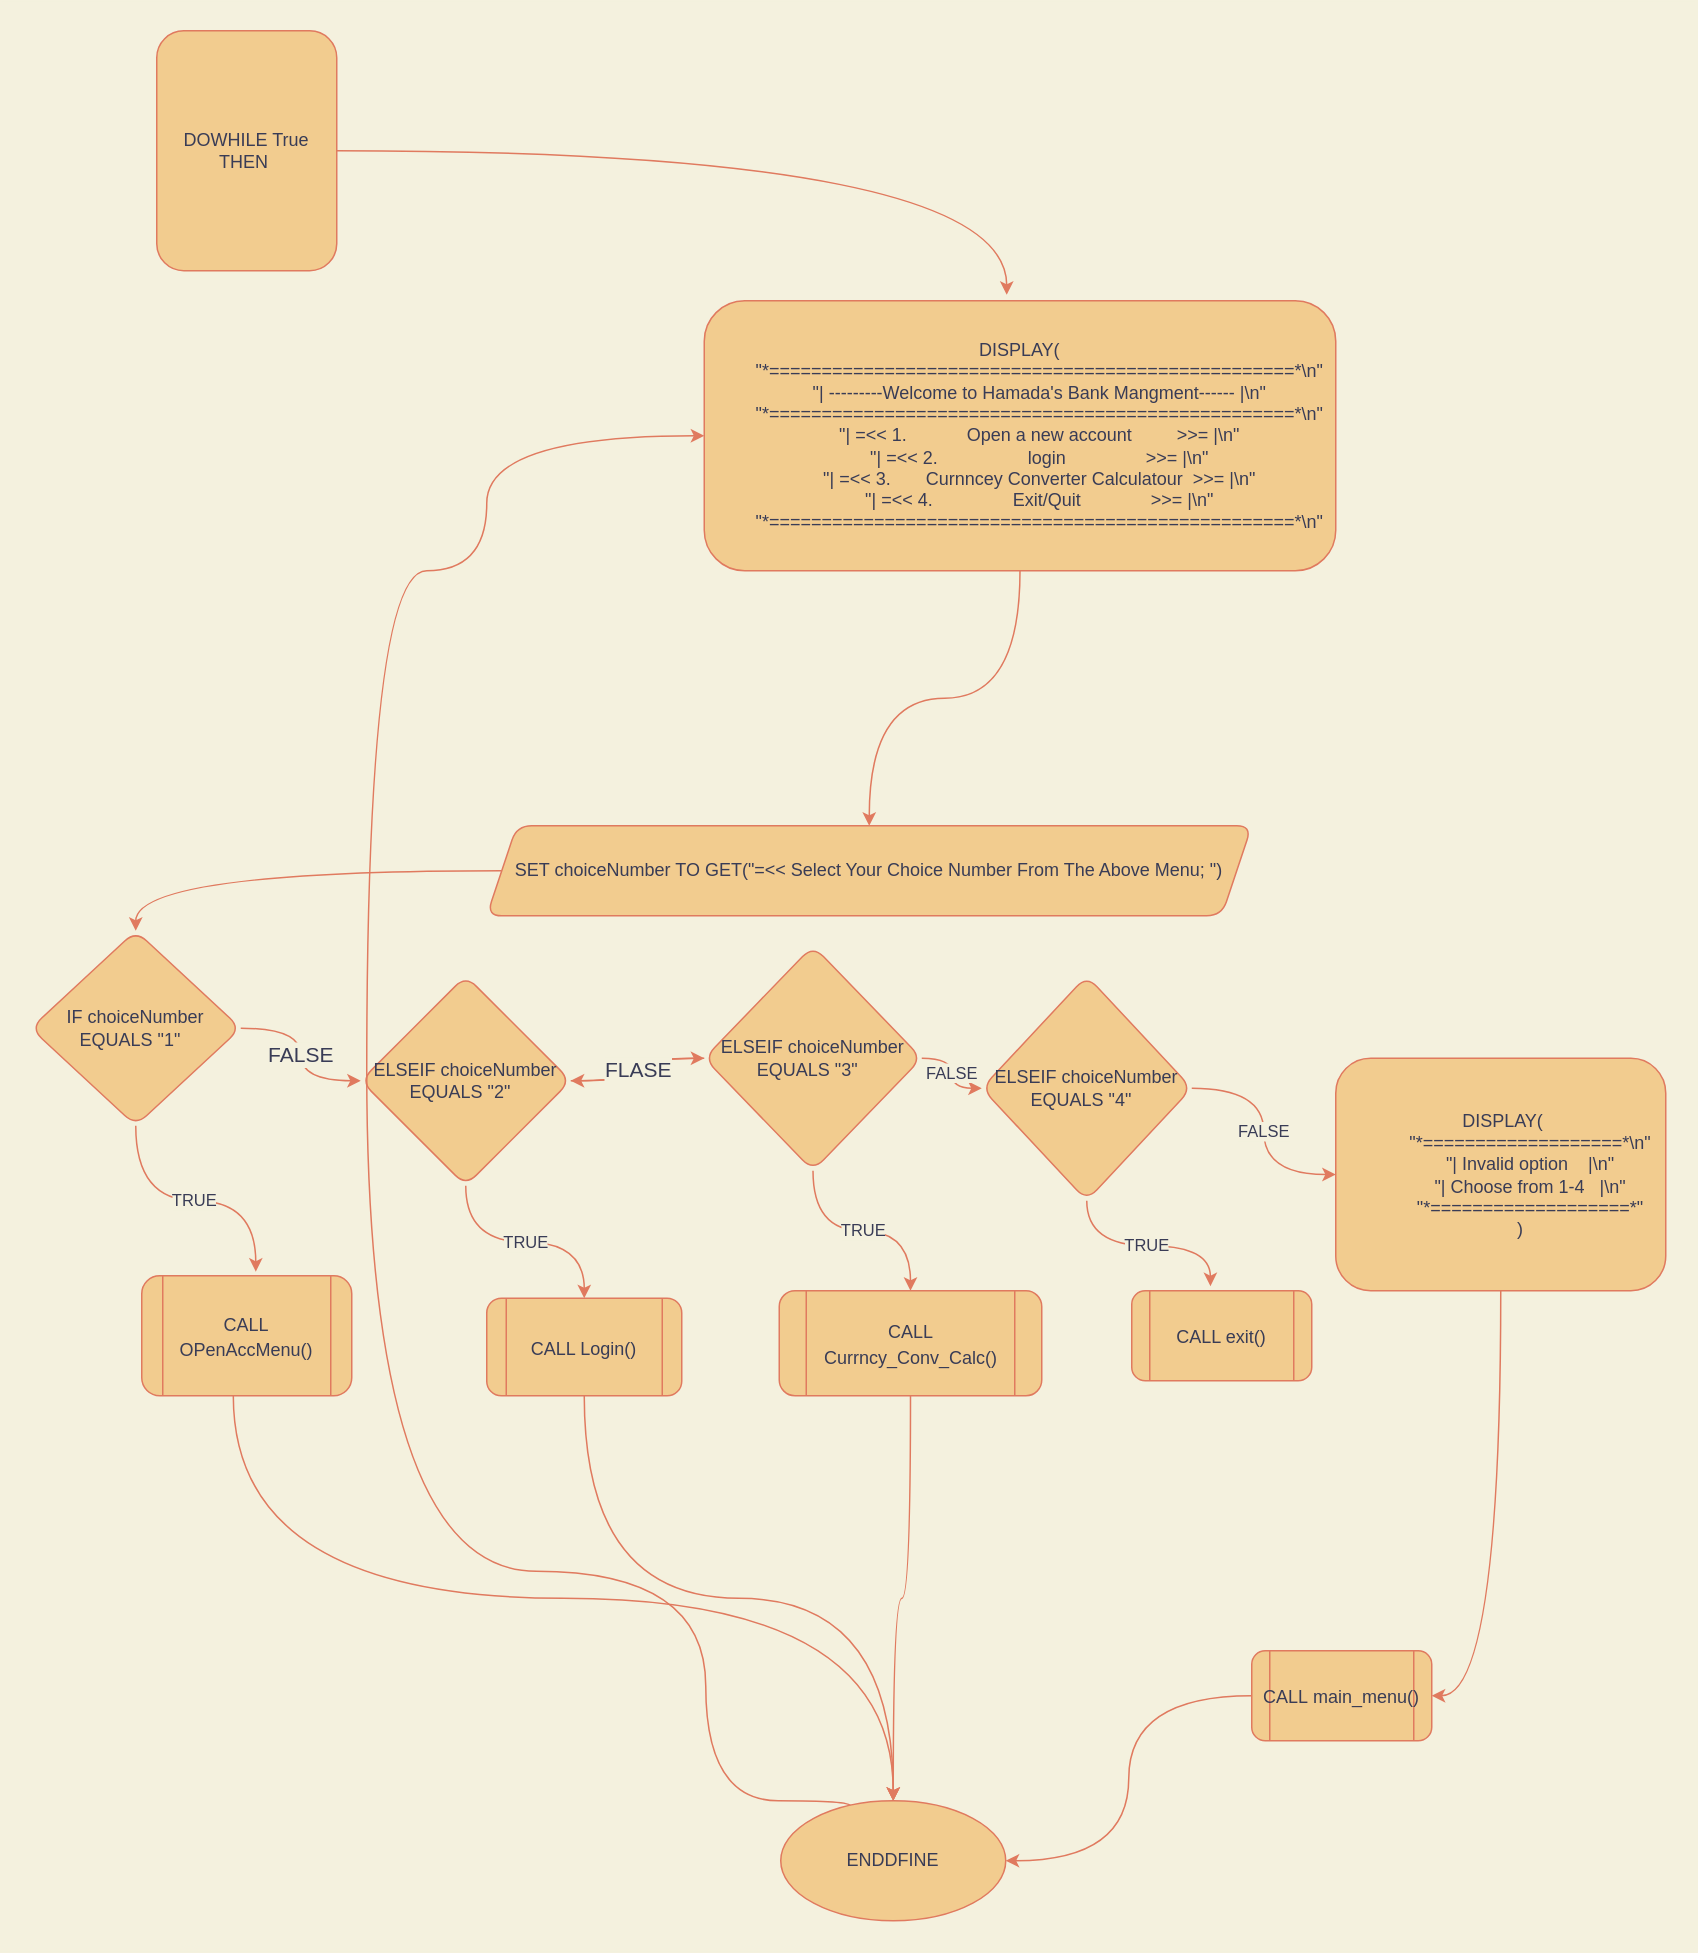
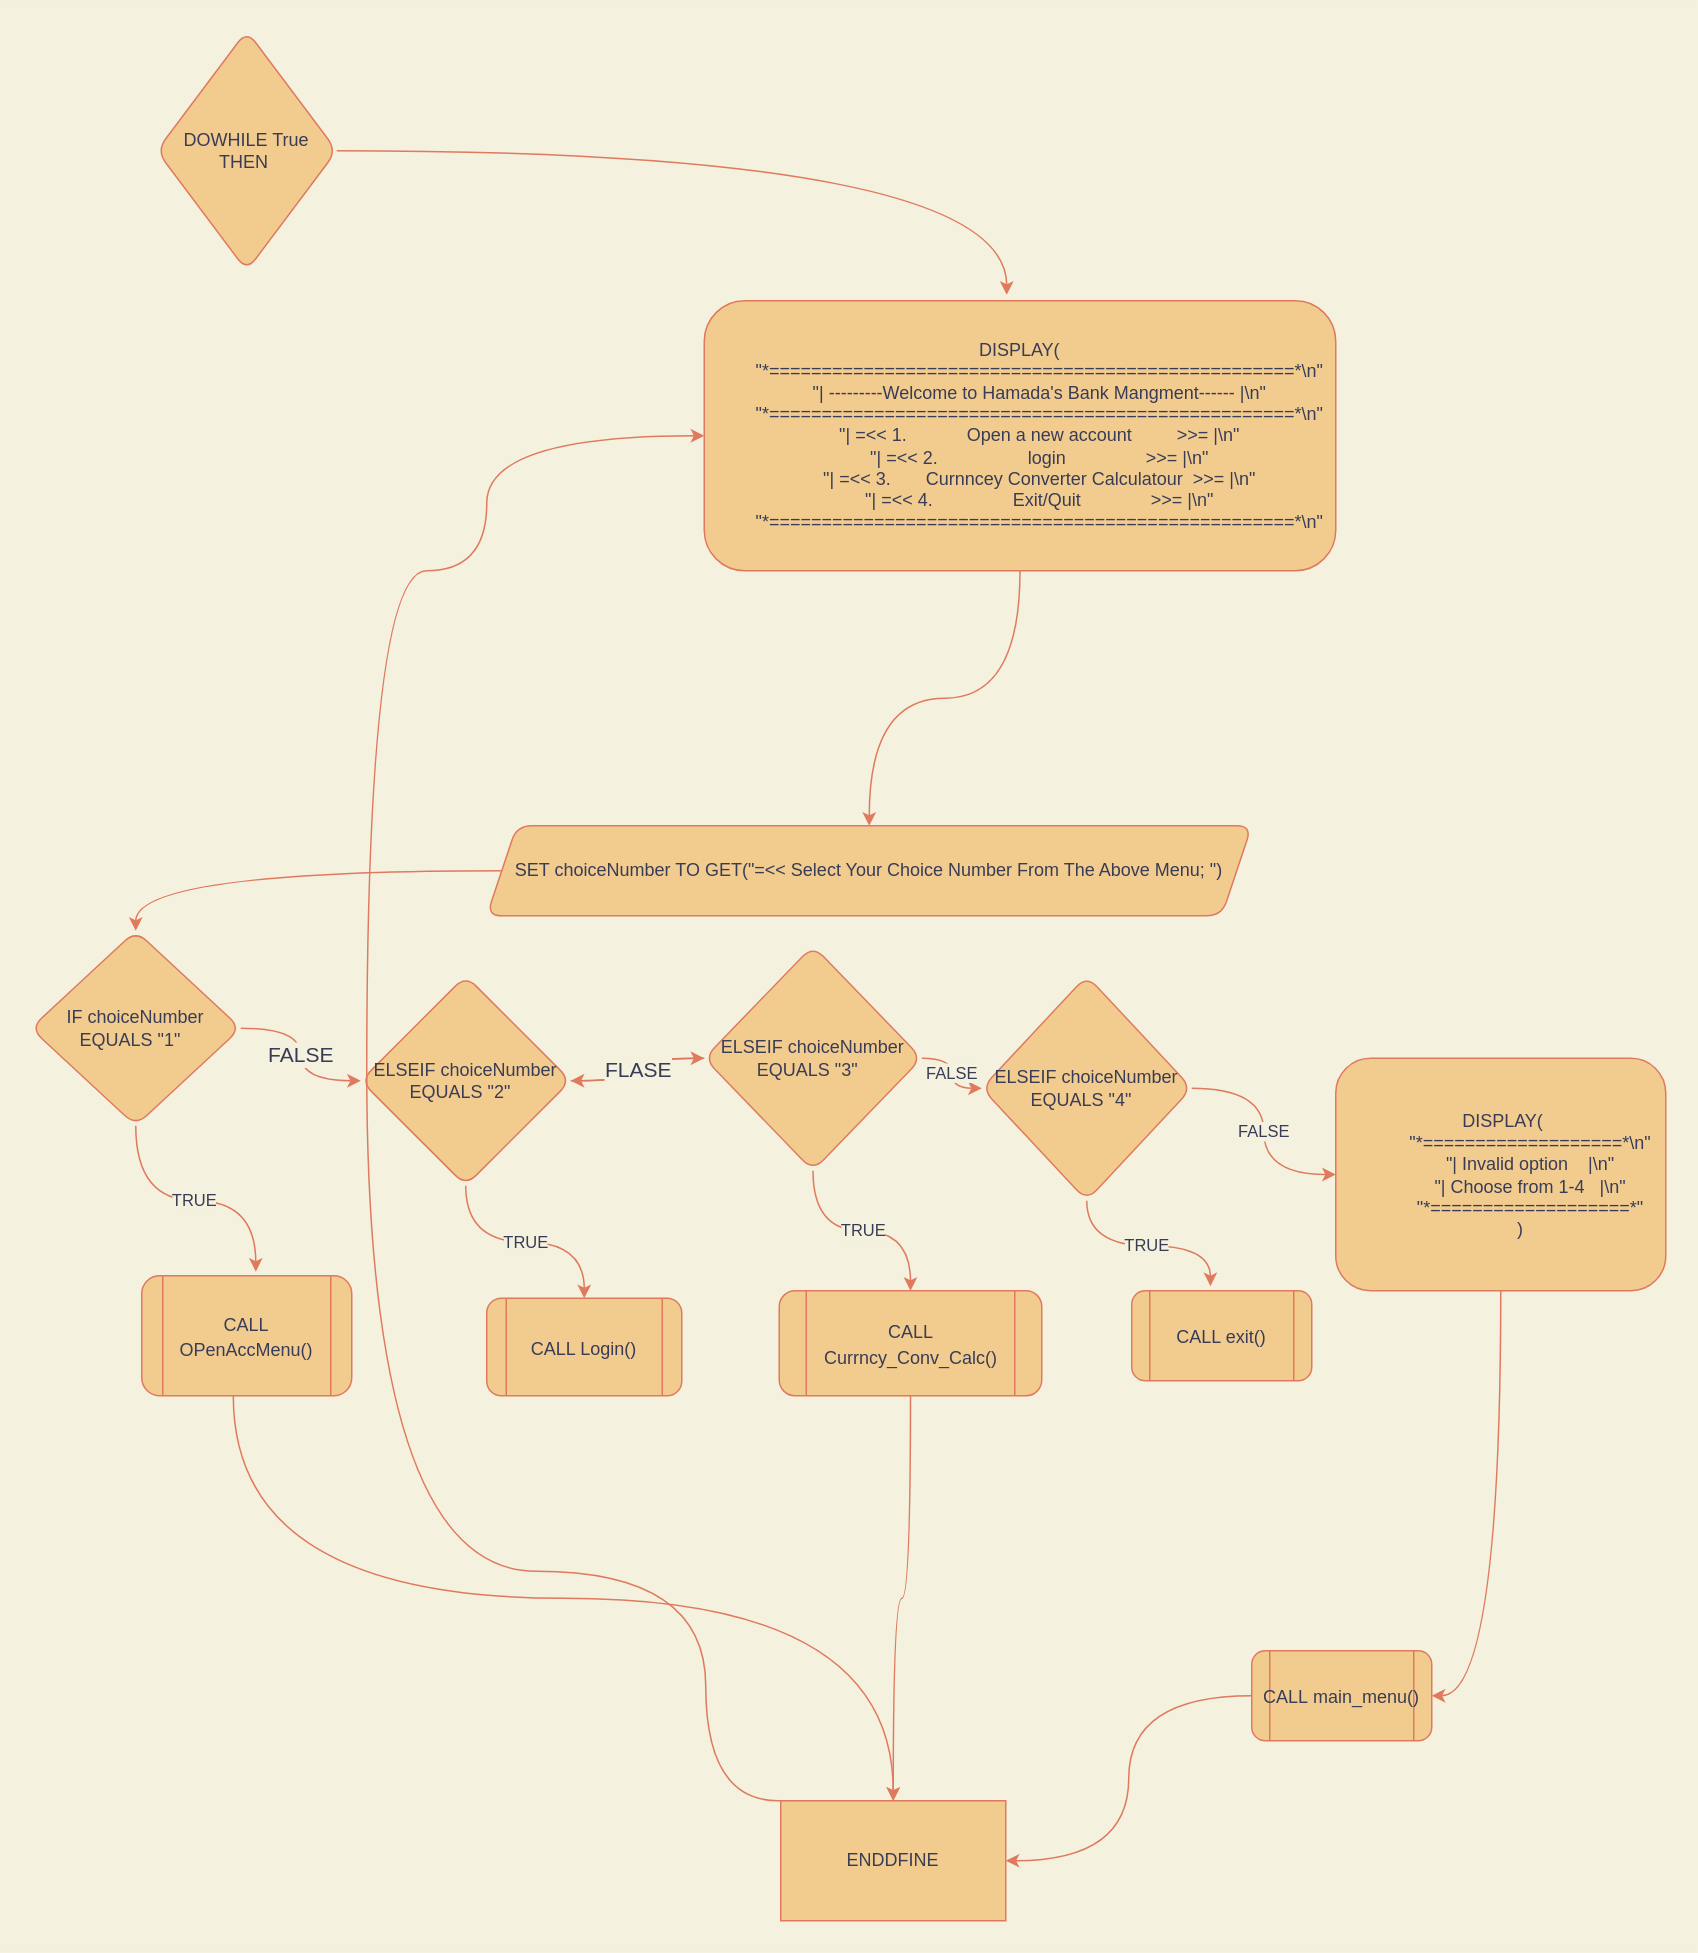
(247, 151) -> (247, 151)
(715, 1597) -> none
(893, 1861) -> (893, 1861)
